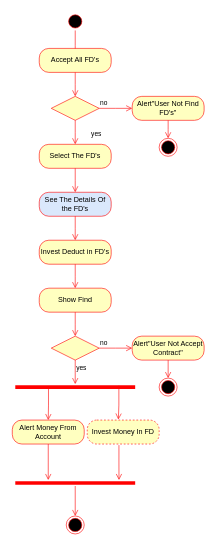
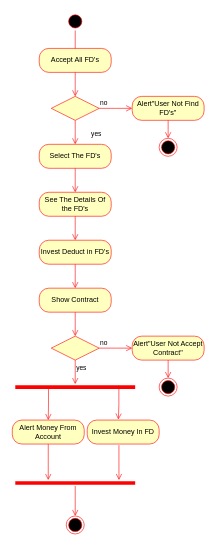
(75, 204) -> (75, 204)
(75, 300) -> (75, 300)
(123, 432) -> (123, 432)
